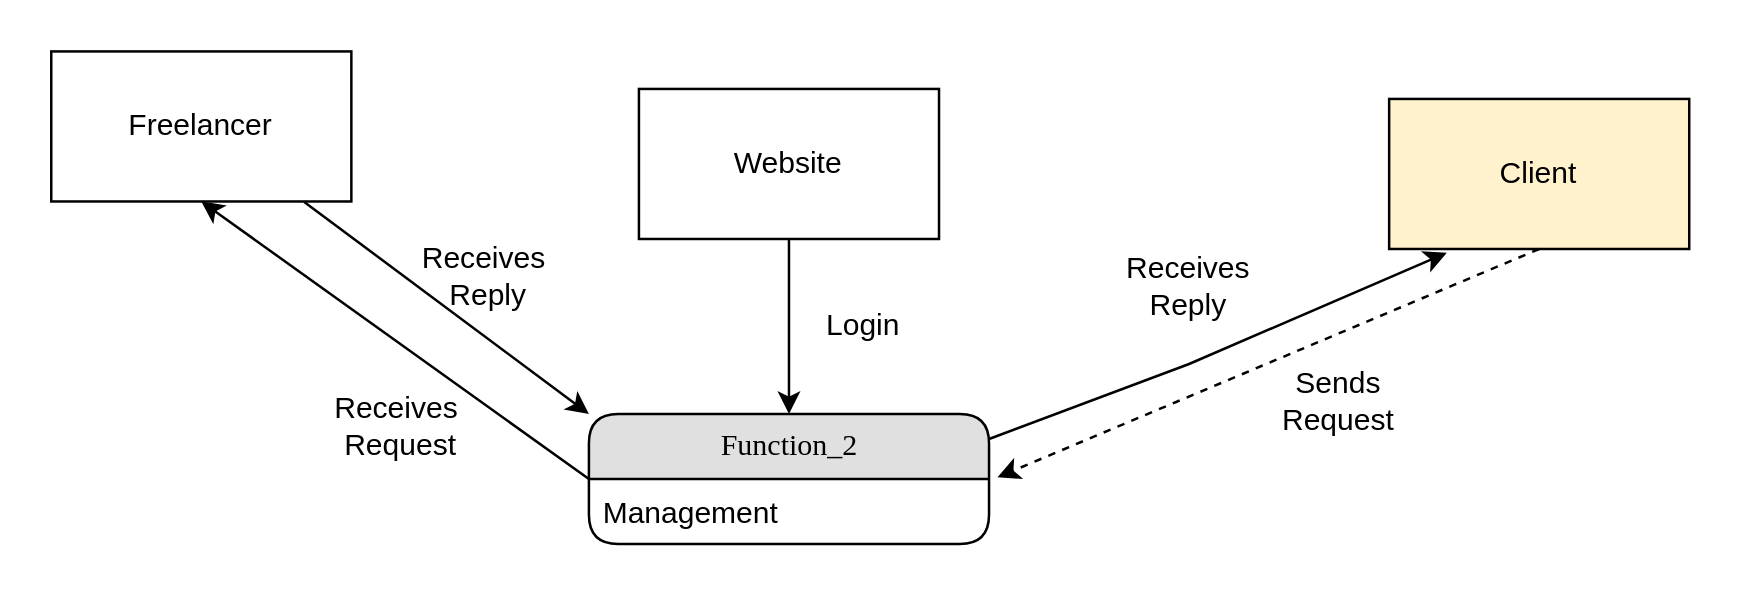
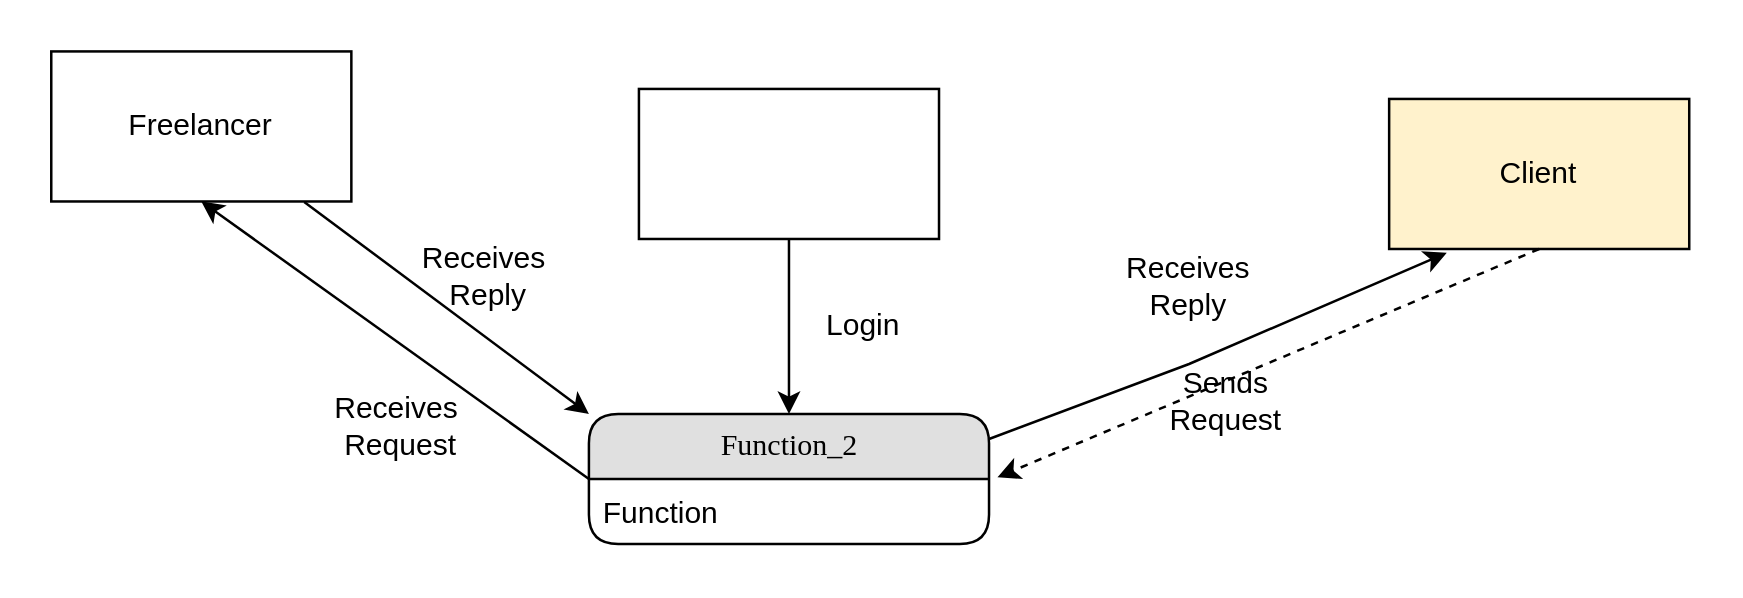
(789, 164) -> none
(1339, 401) -> (1226, 401)
(688, 514) -> (667, 514)
